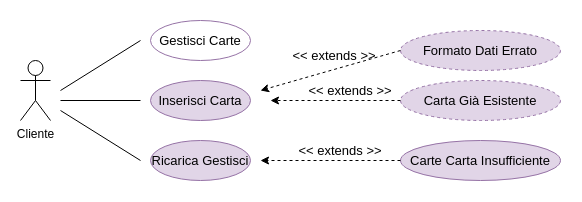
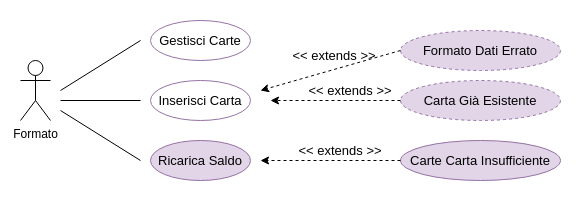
(201, 101) -> (201, 101)
(36, 135) -> (36, 135)
(201, 161) -> (201, 161)
